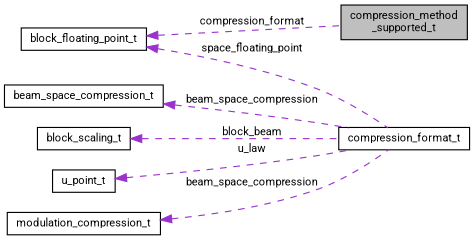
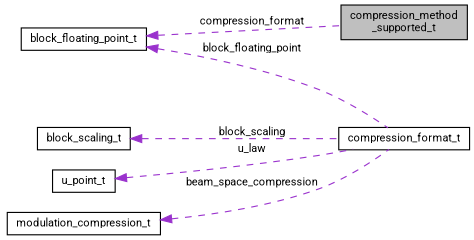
(251, 49) -> (251, 49)
(84, 96) -> none
(251, 132) -> (251, 132)
